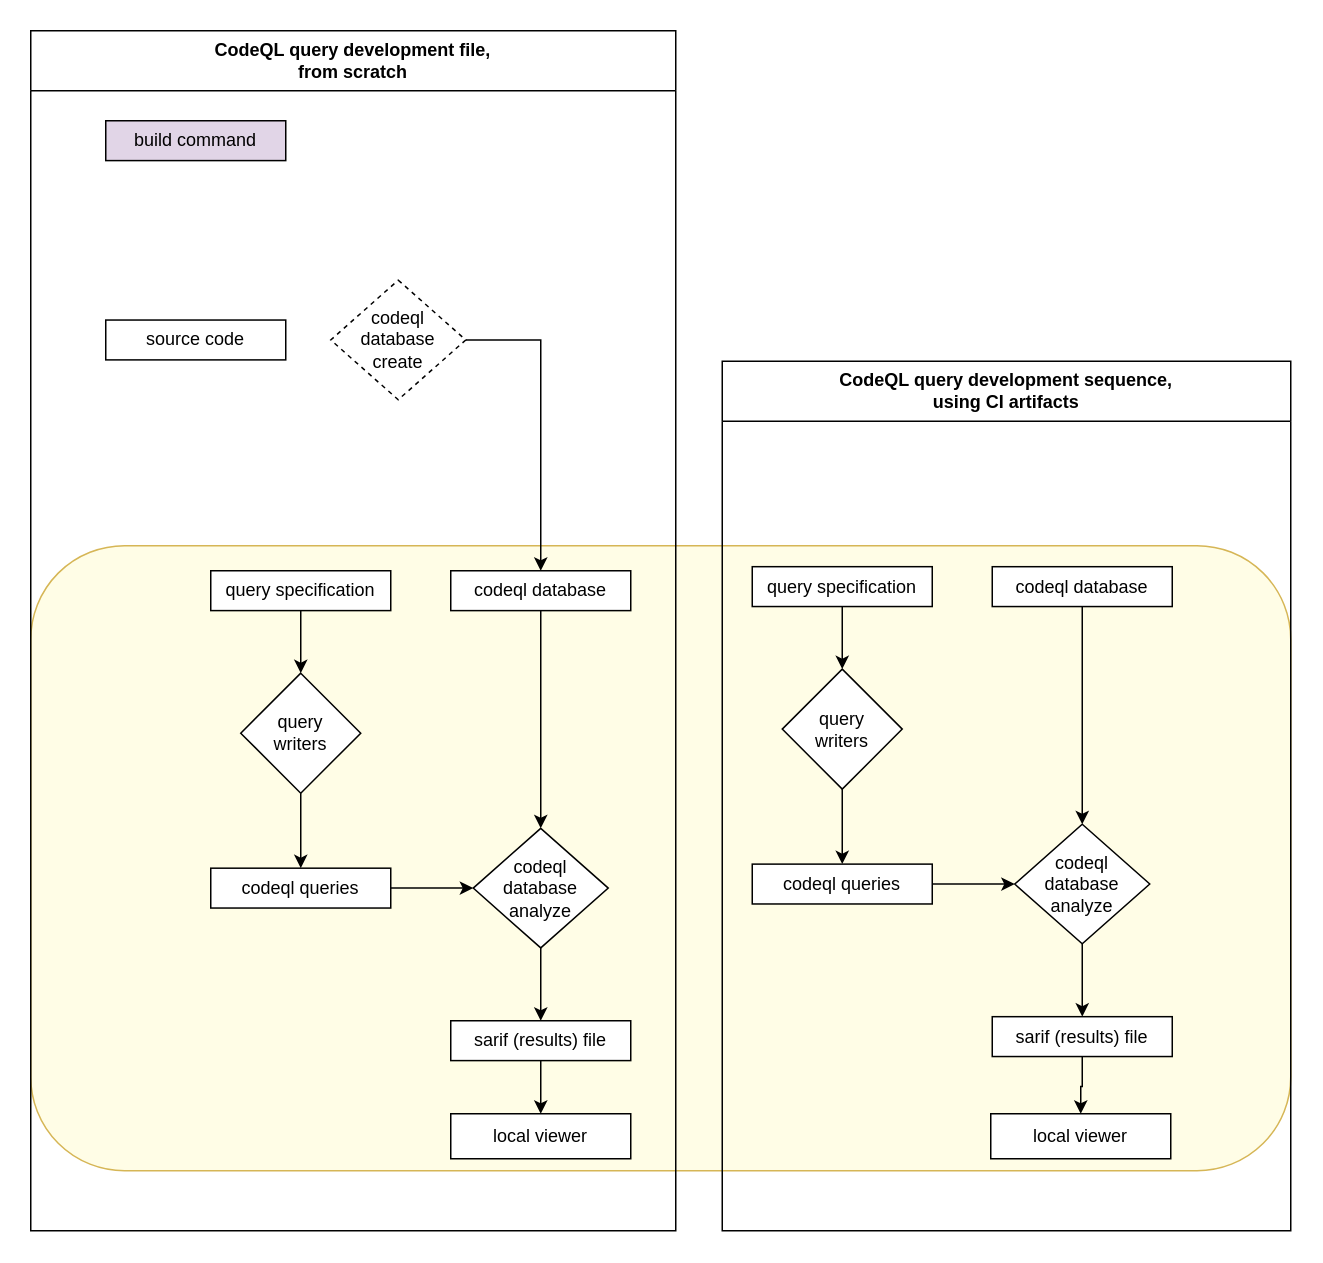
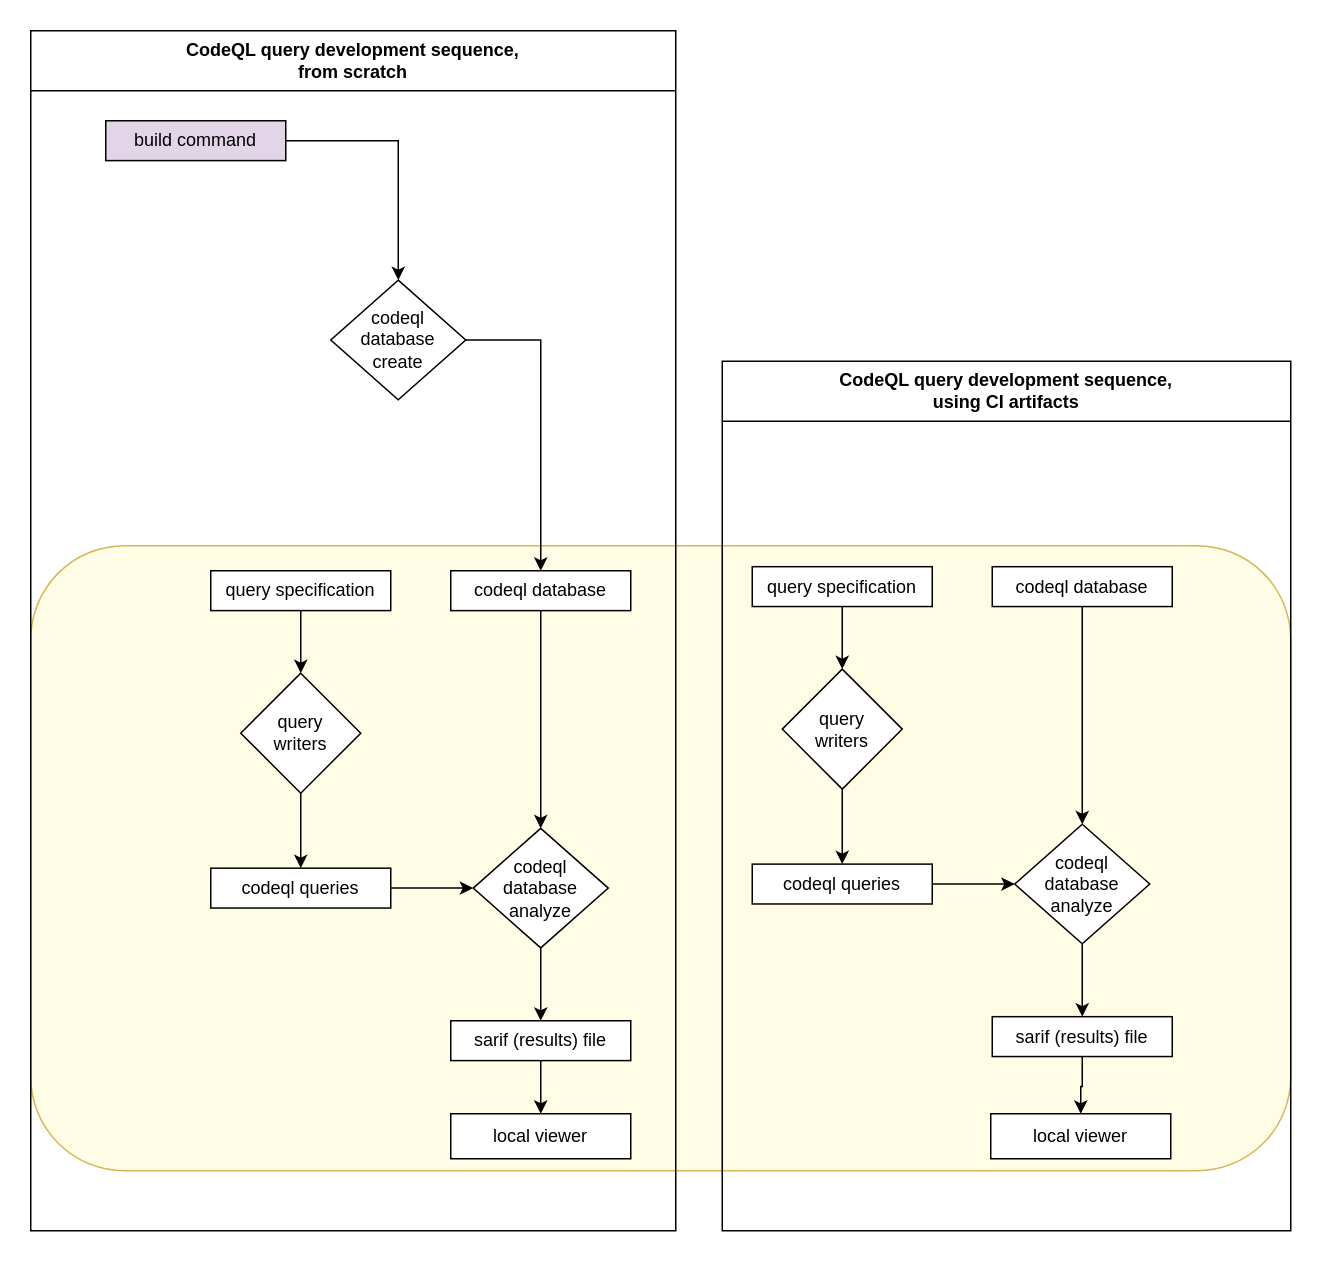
(353, 61) -> (353, 61)
none -> (398, 149)
(196, 340) -> none
(398, 340) -> (398, 340)
